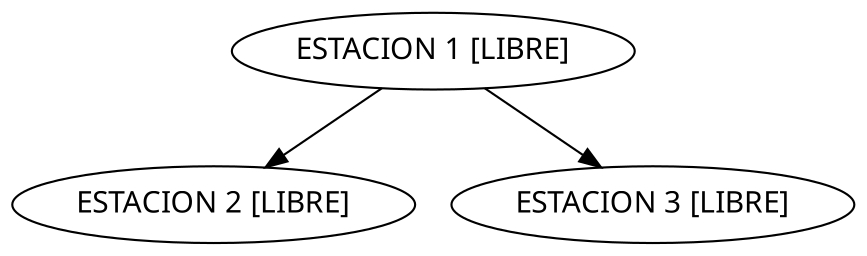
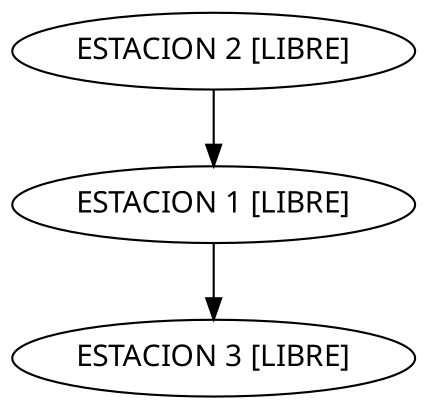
(333, 122) -> (214, 117)
